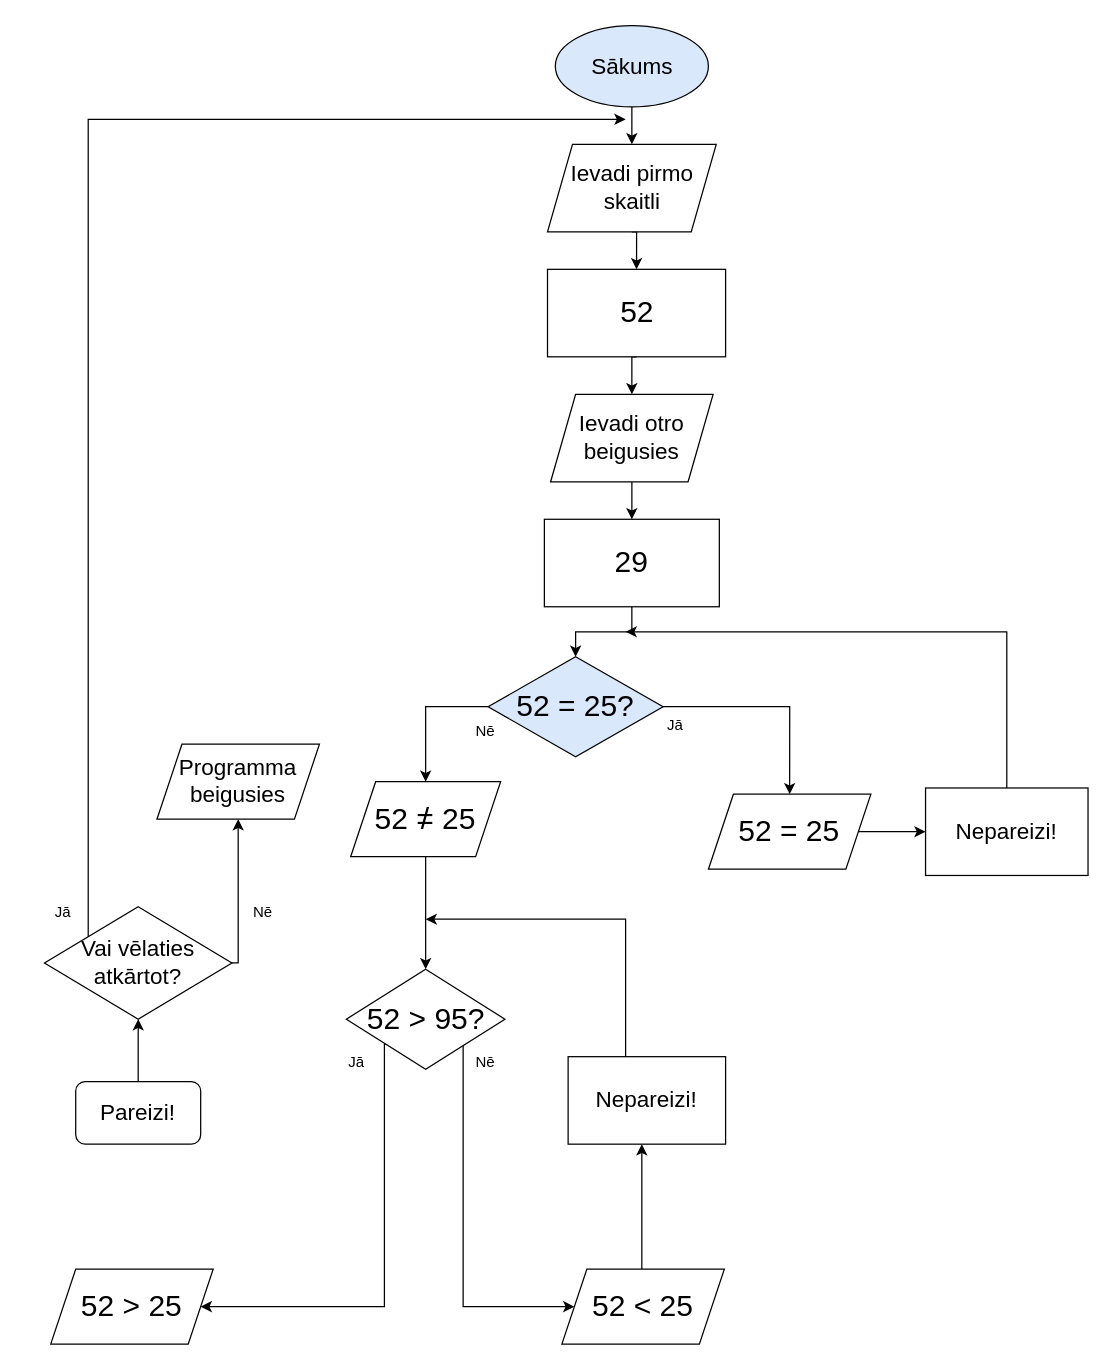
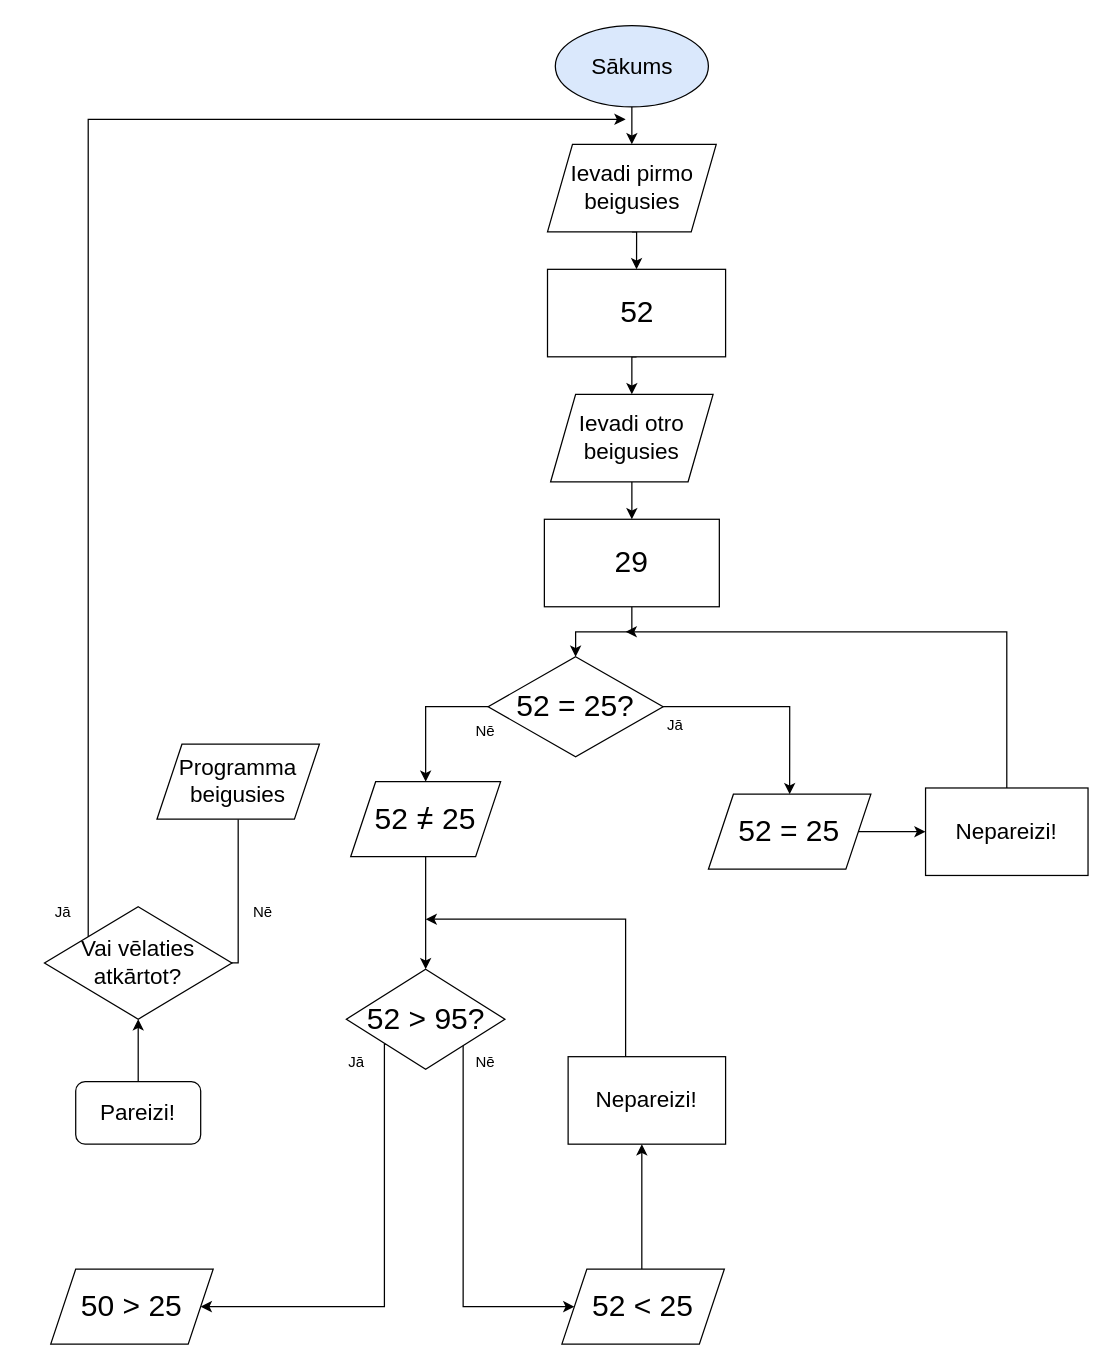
(633, 188) -> (633, 188)
(576, 707) -> (576, 707)
(238, 829) -> (238, 825)
(132, 1307) -> (132, 1307)
